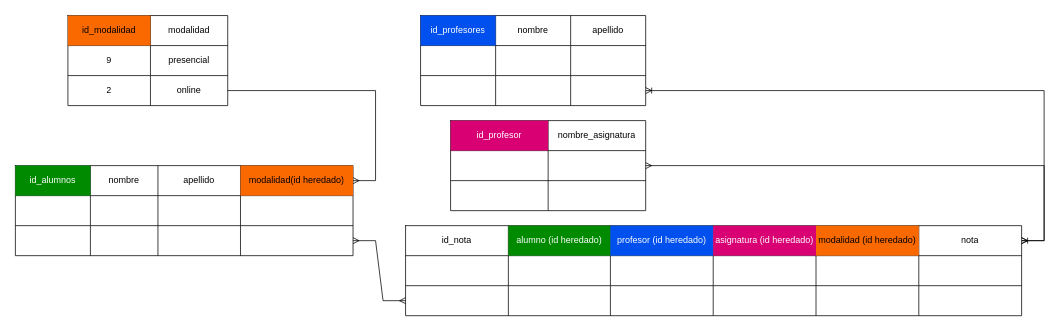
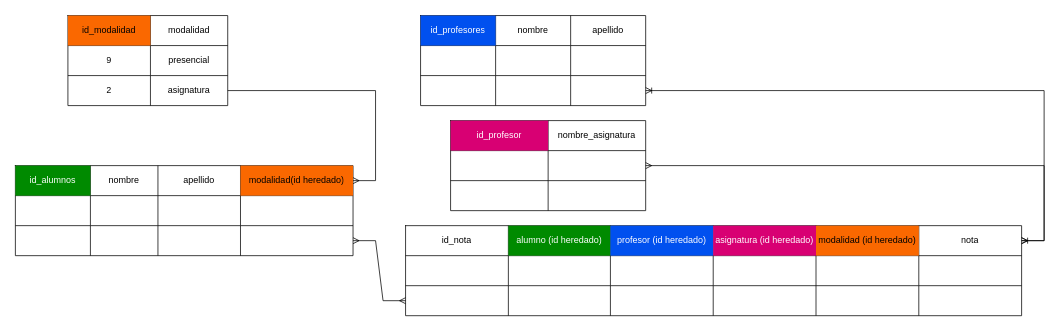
(189, 90) -> (189, 90)
